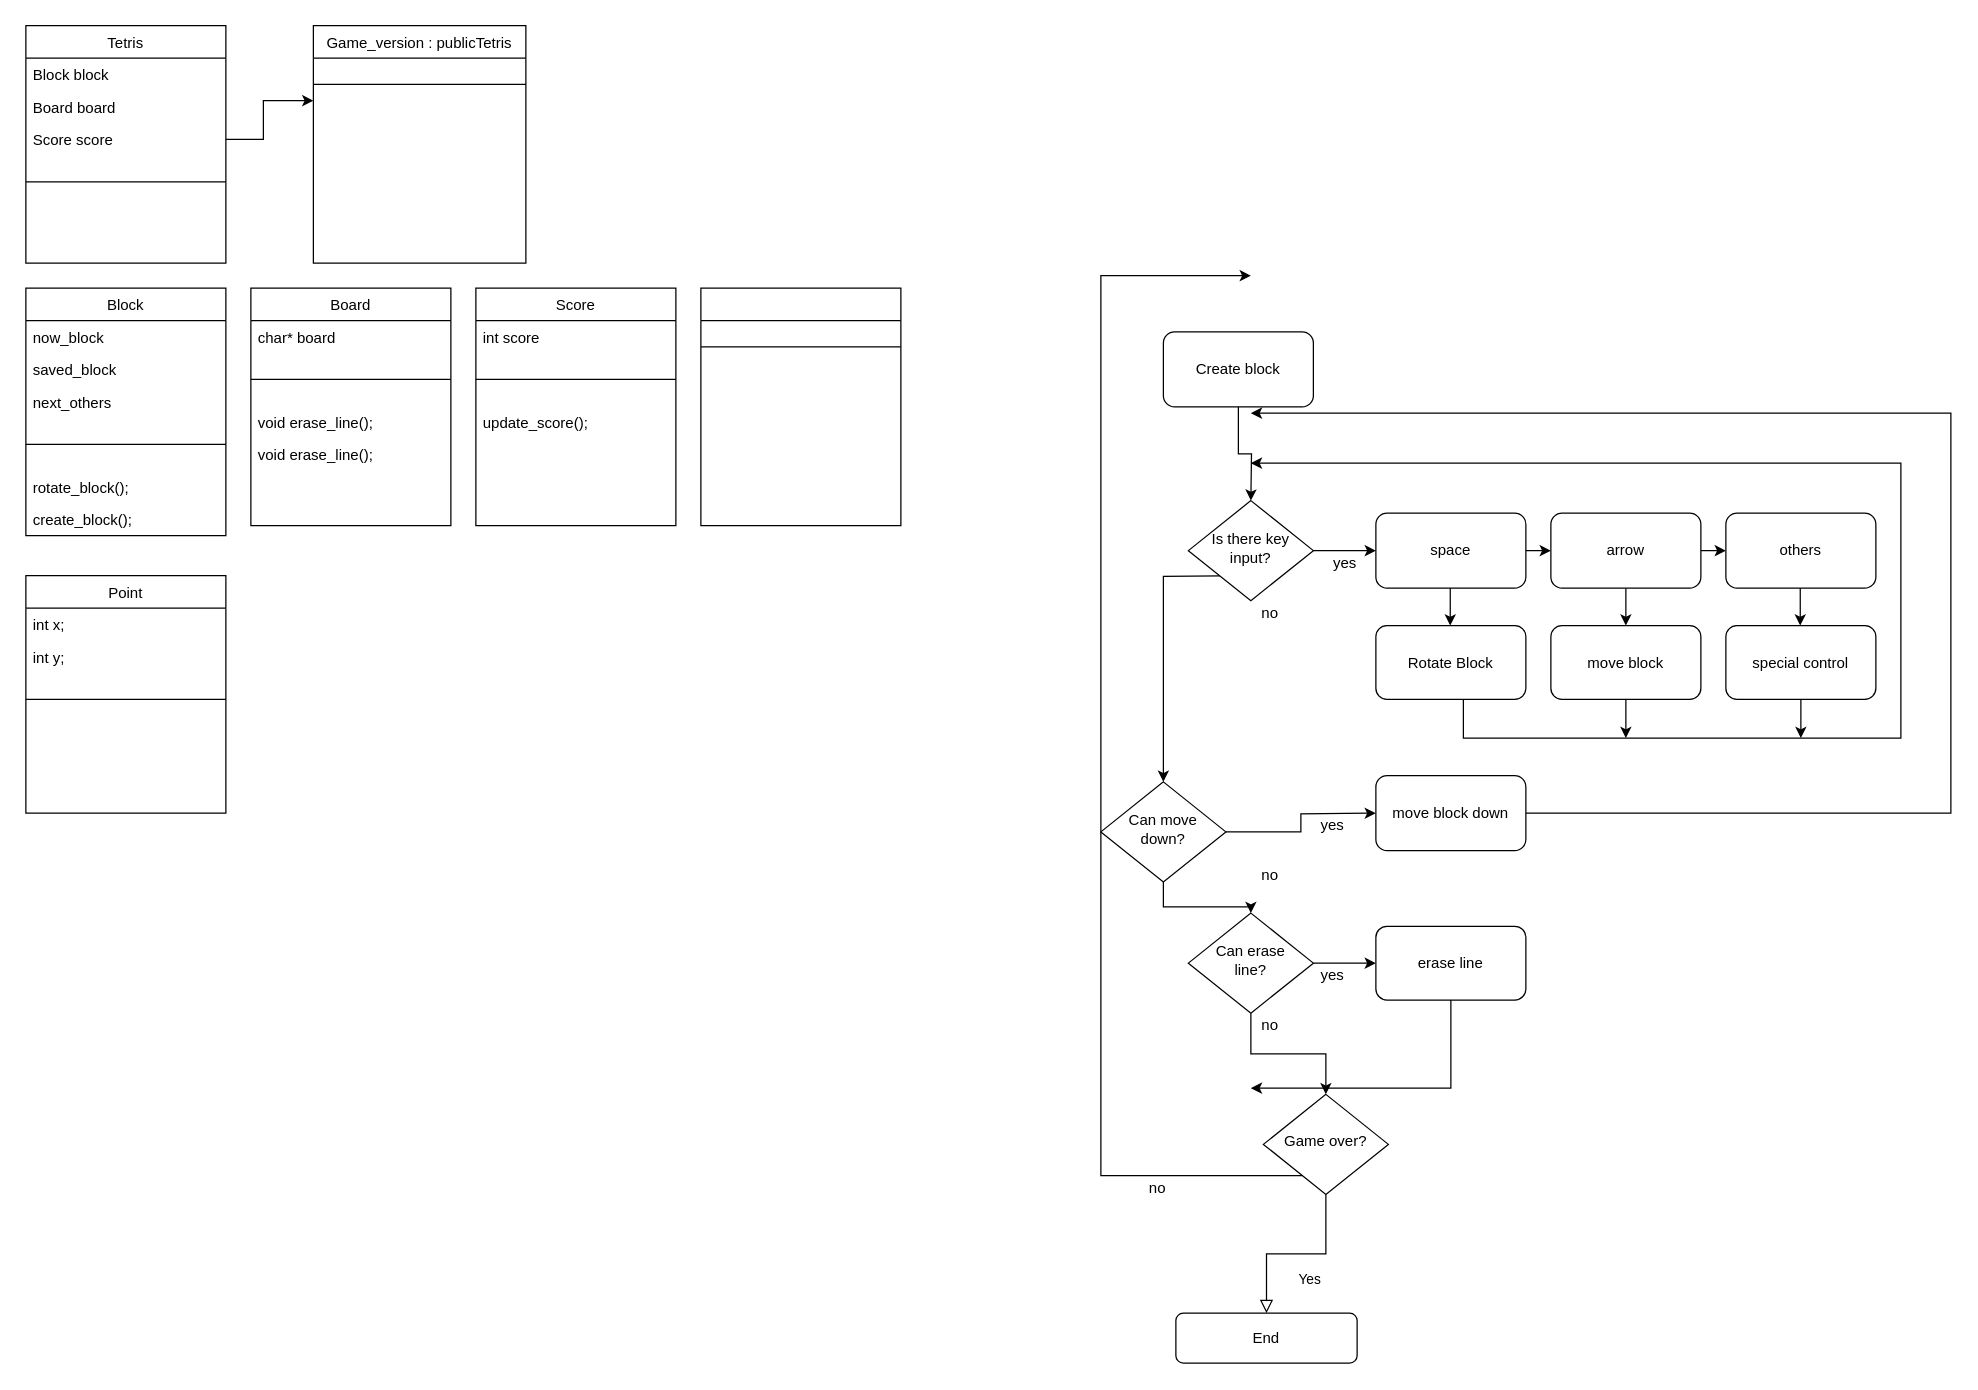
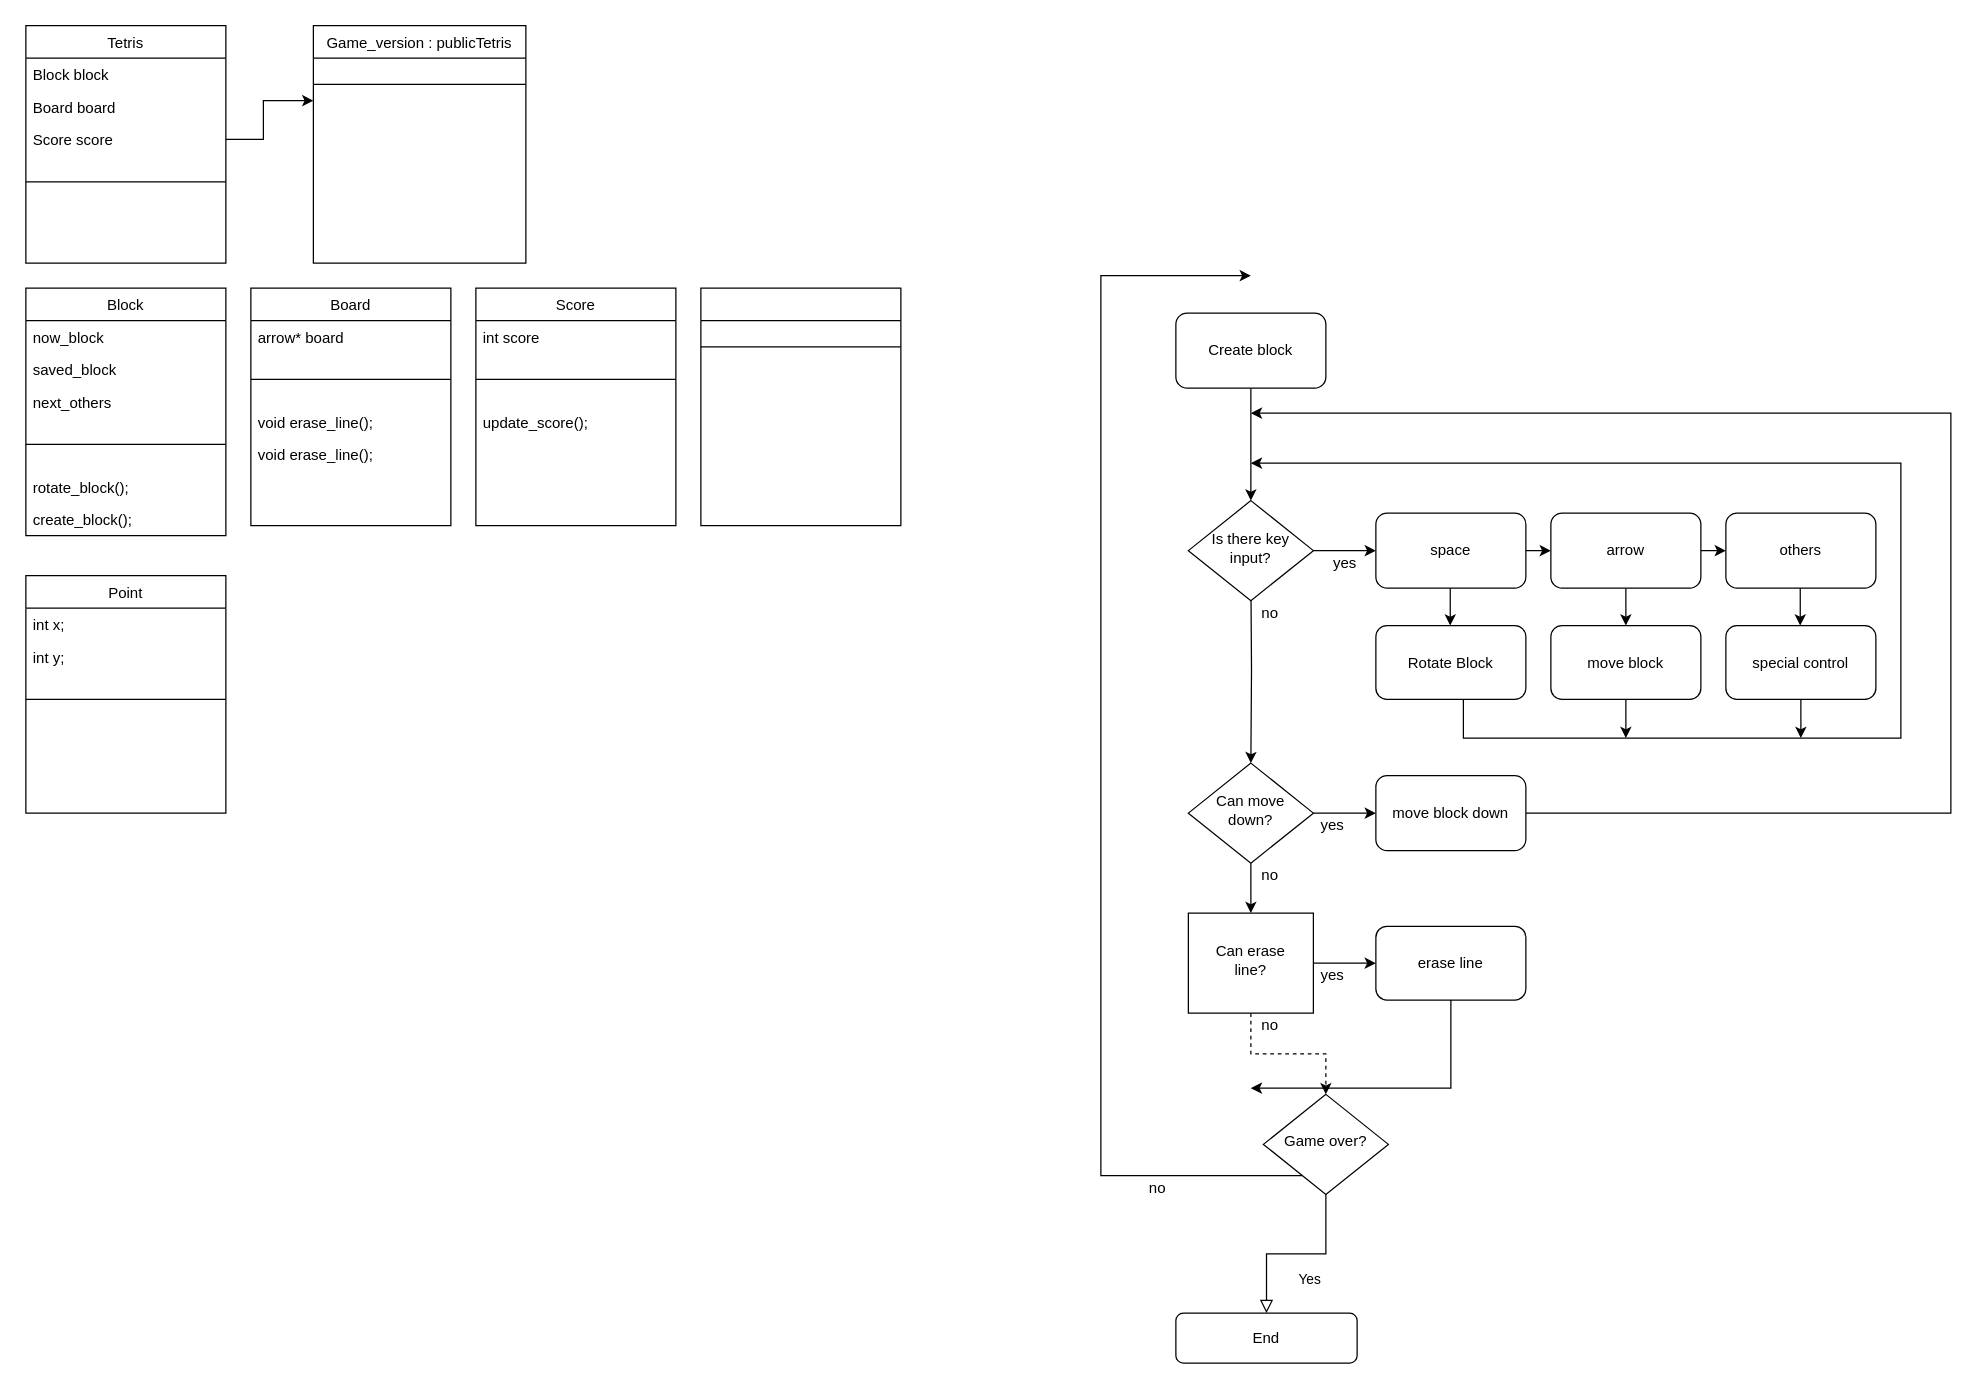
(302, 338) -> (306, 338)
(1238, 369) -> (1251, 351)
(1163, 832) -> (1251, 813)
(1251, 963) -> (1251, 963)
(1282, 1054) -> (1282, 1054)
